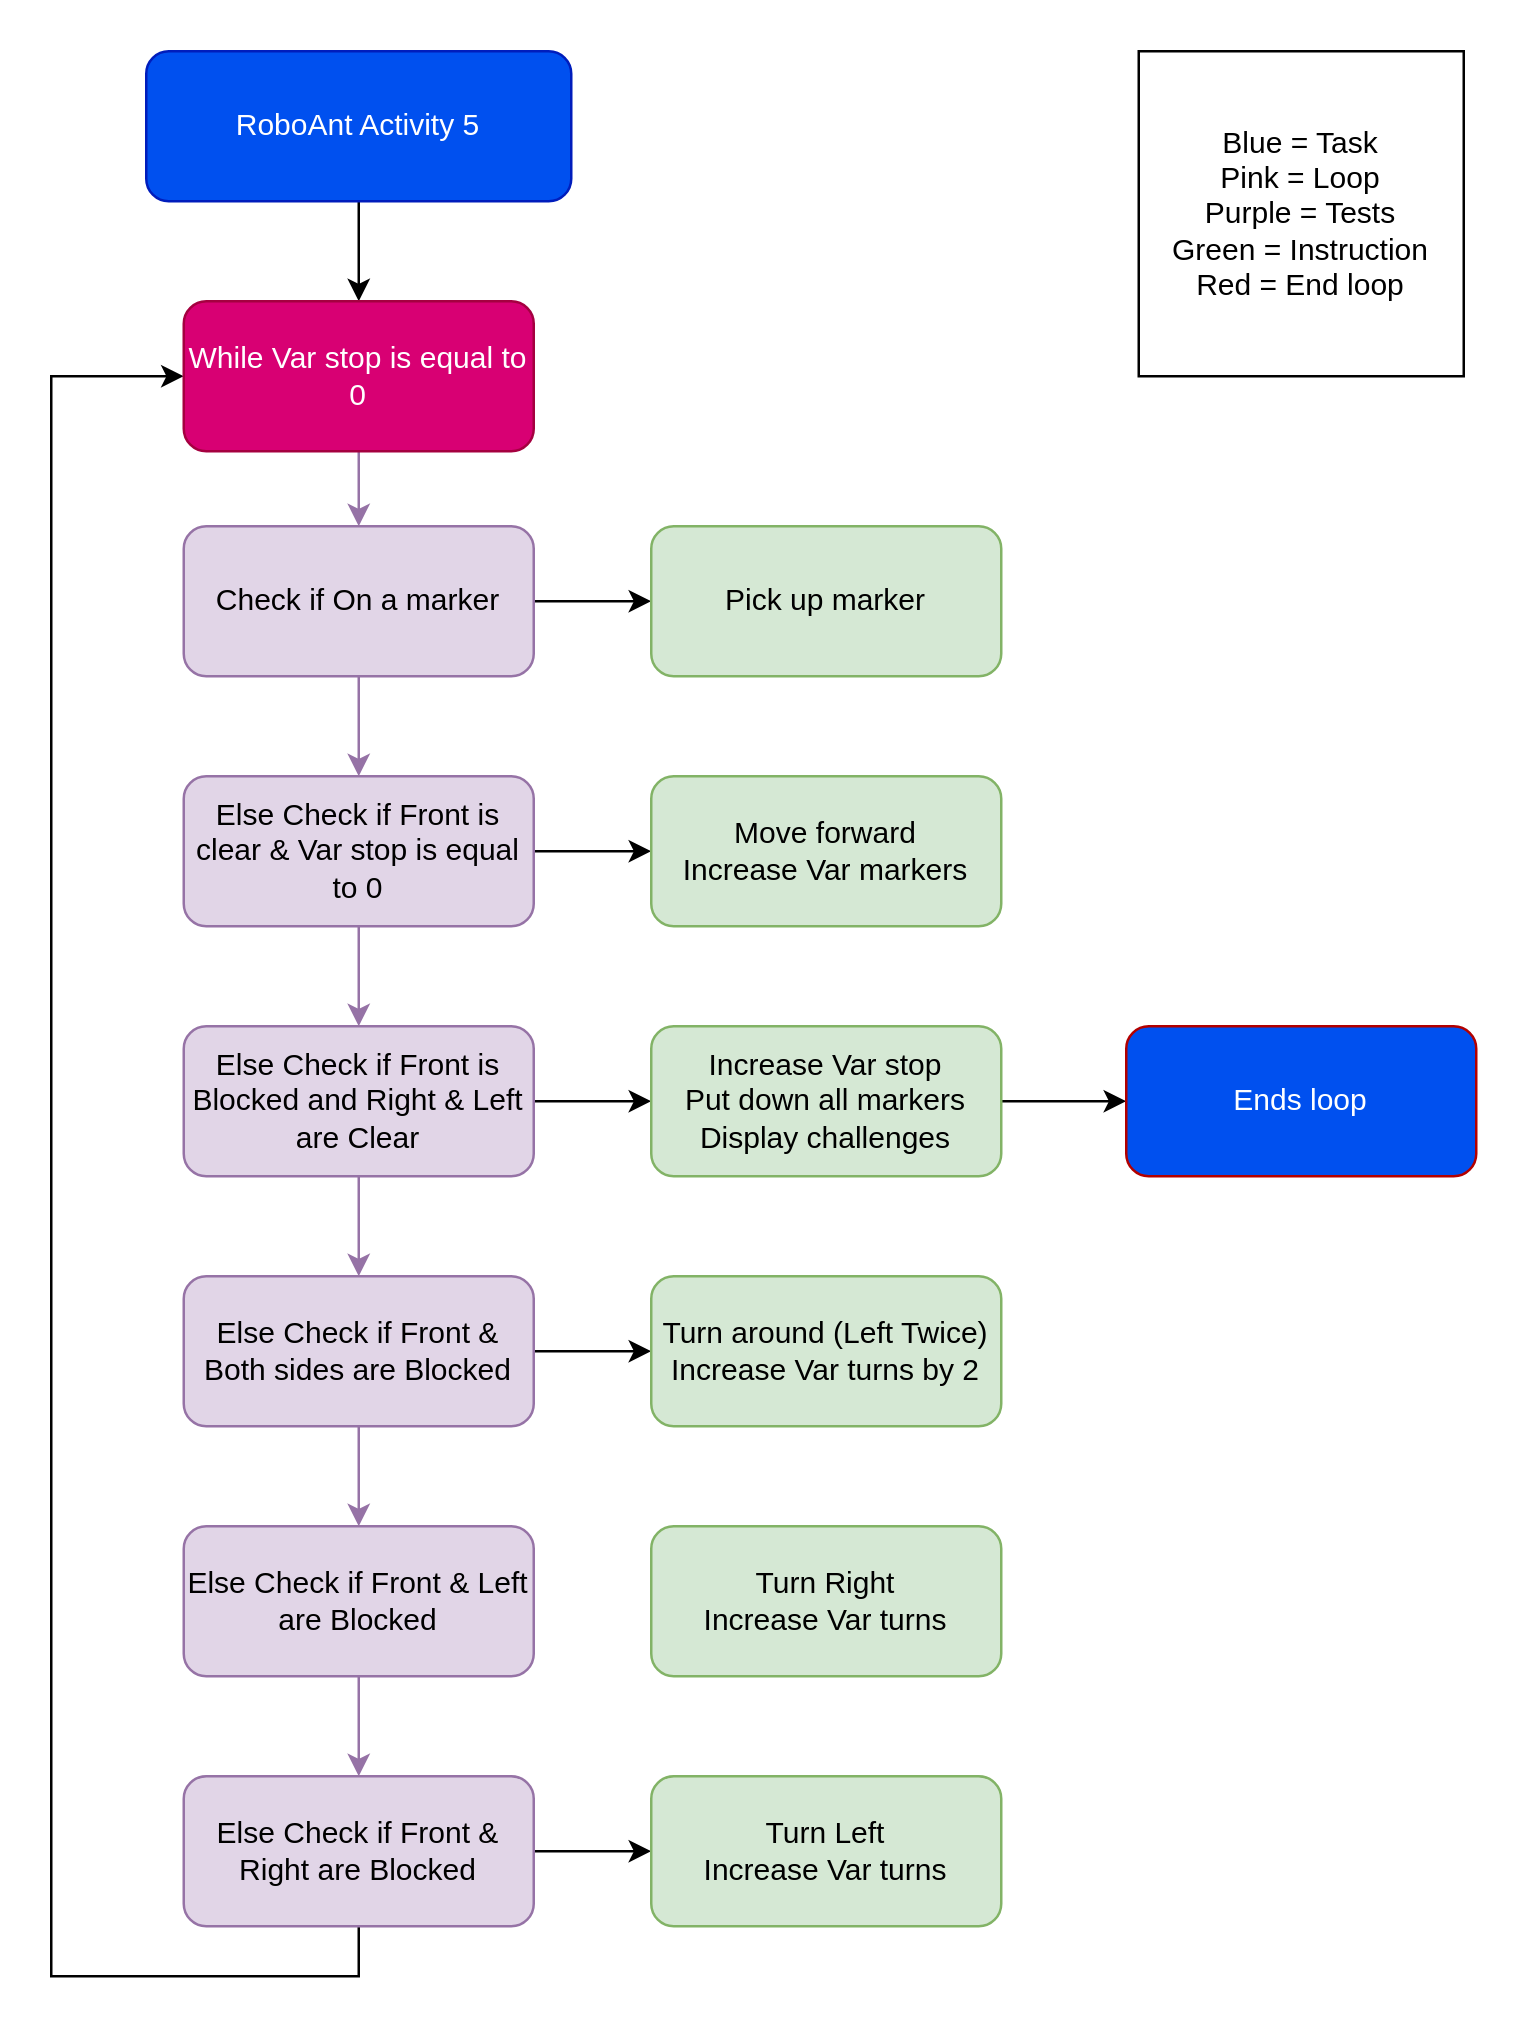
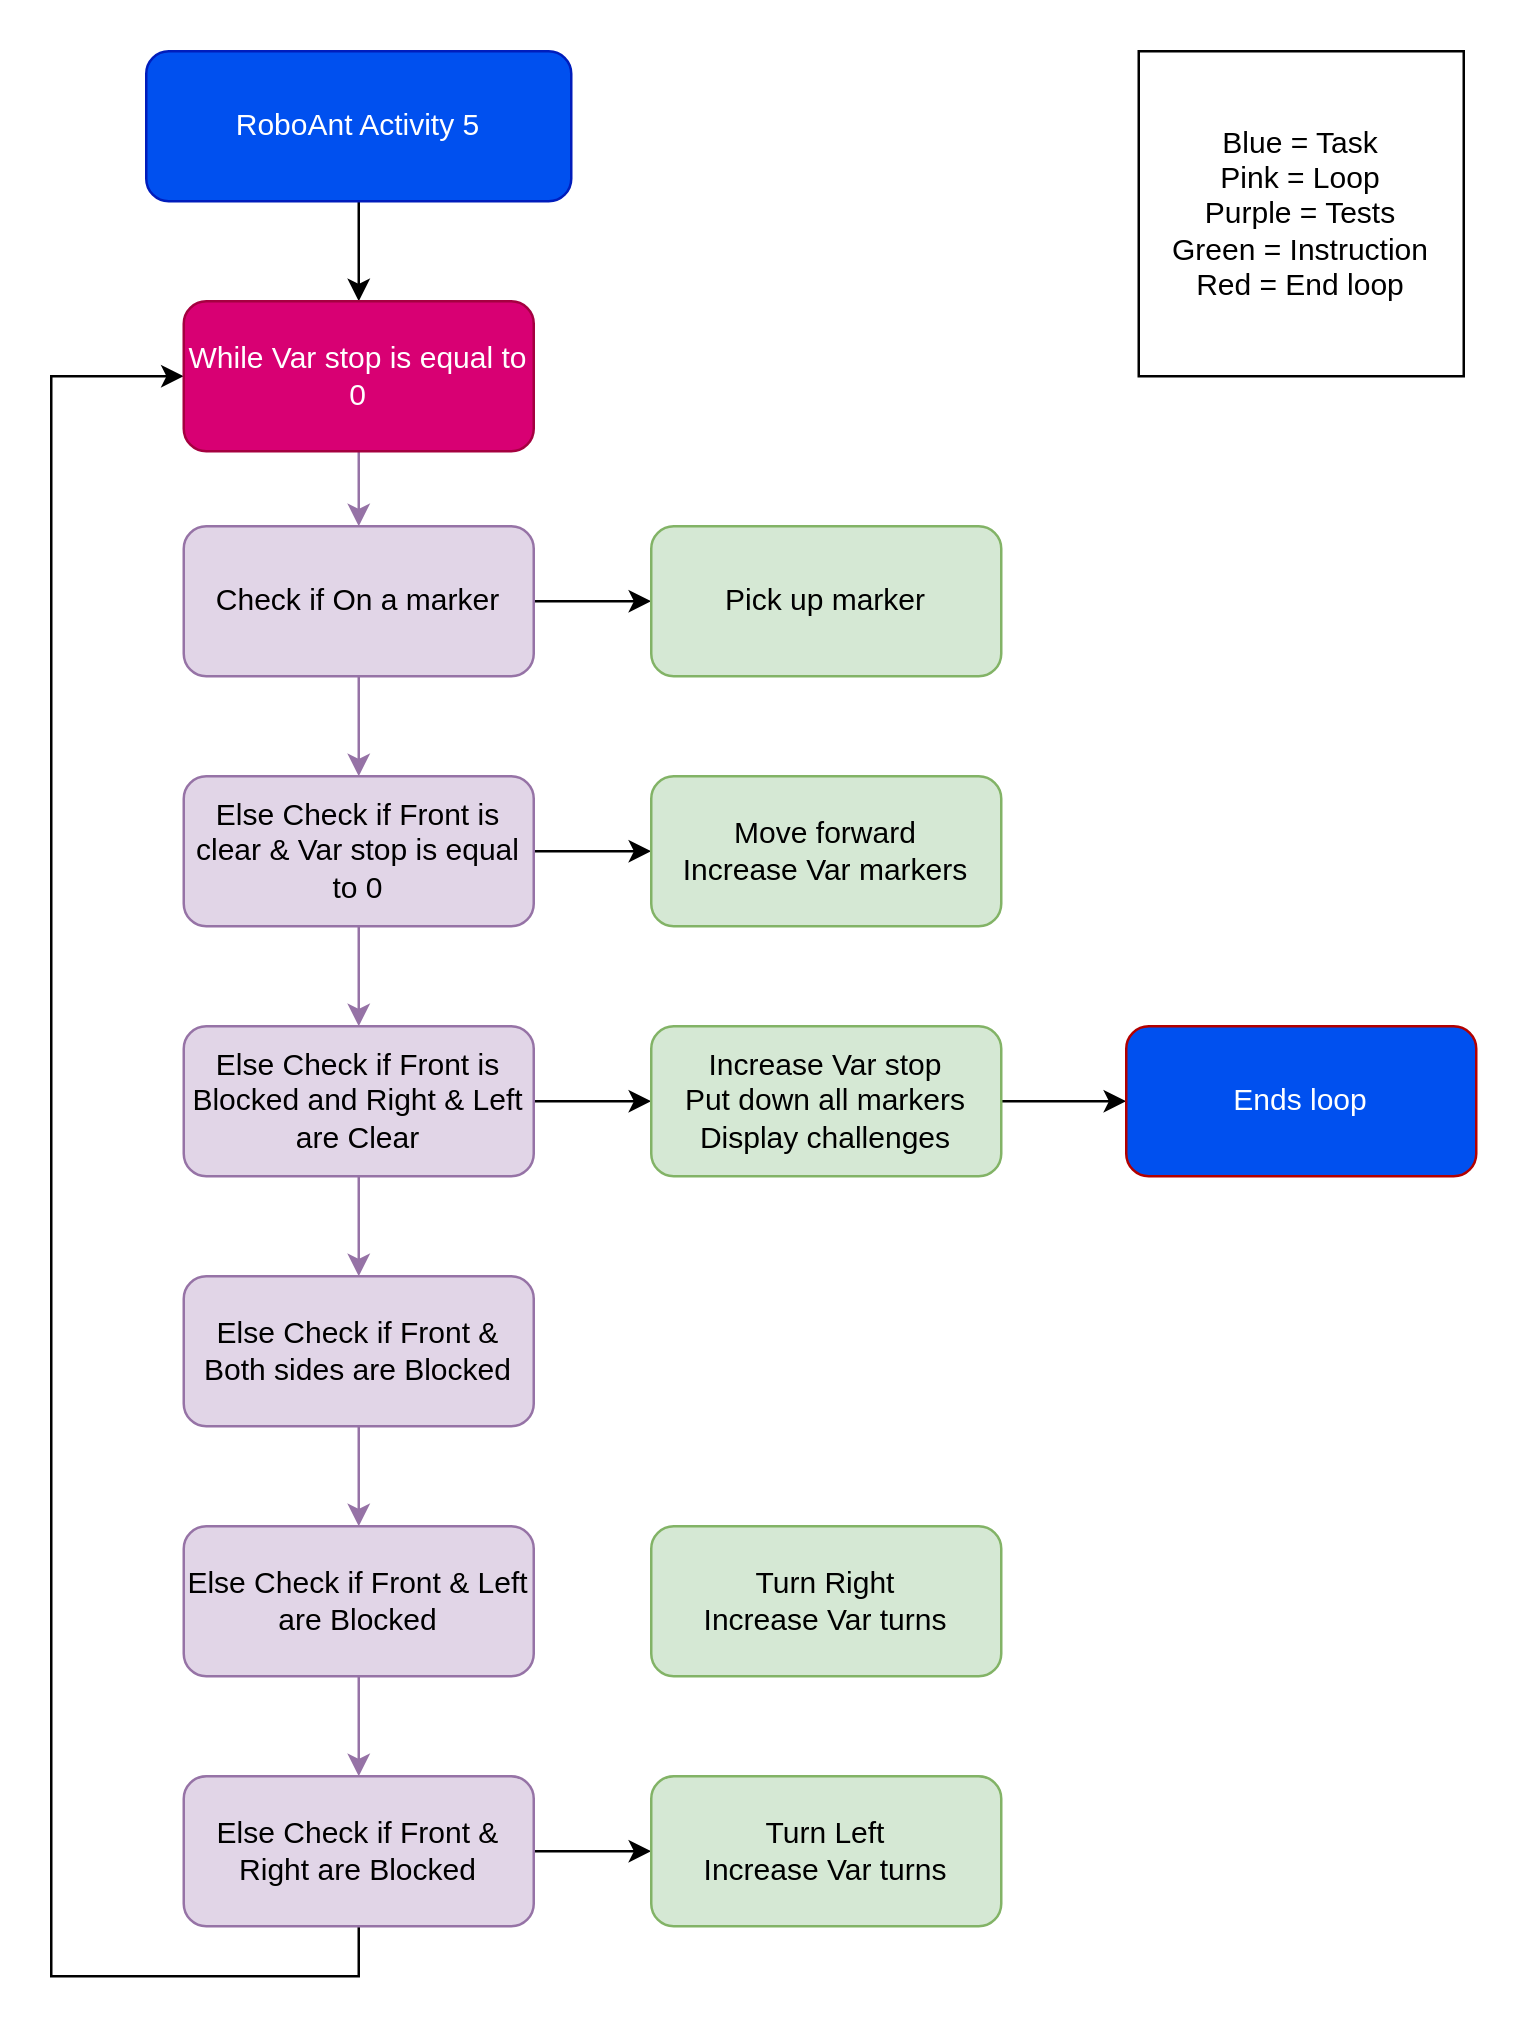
(584, 1351) -> none
(826, 1351) -> none
